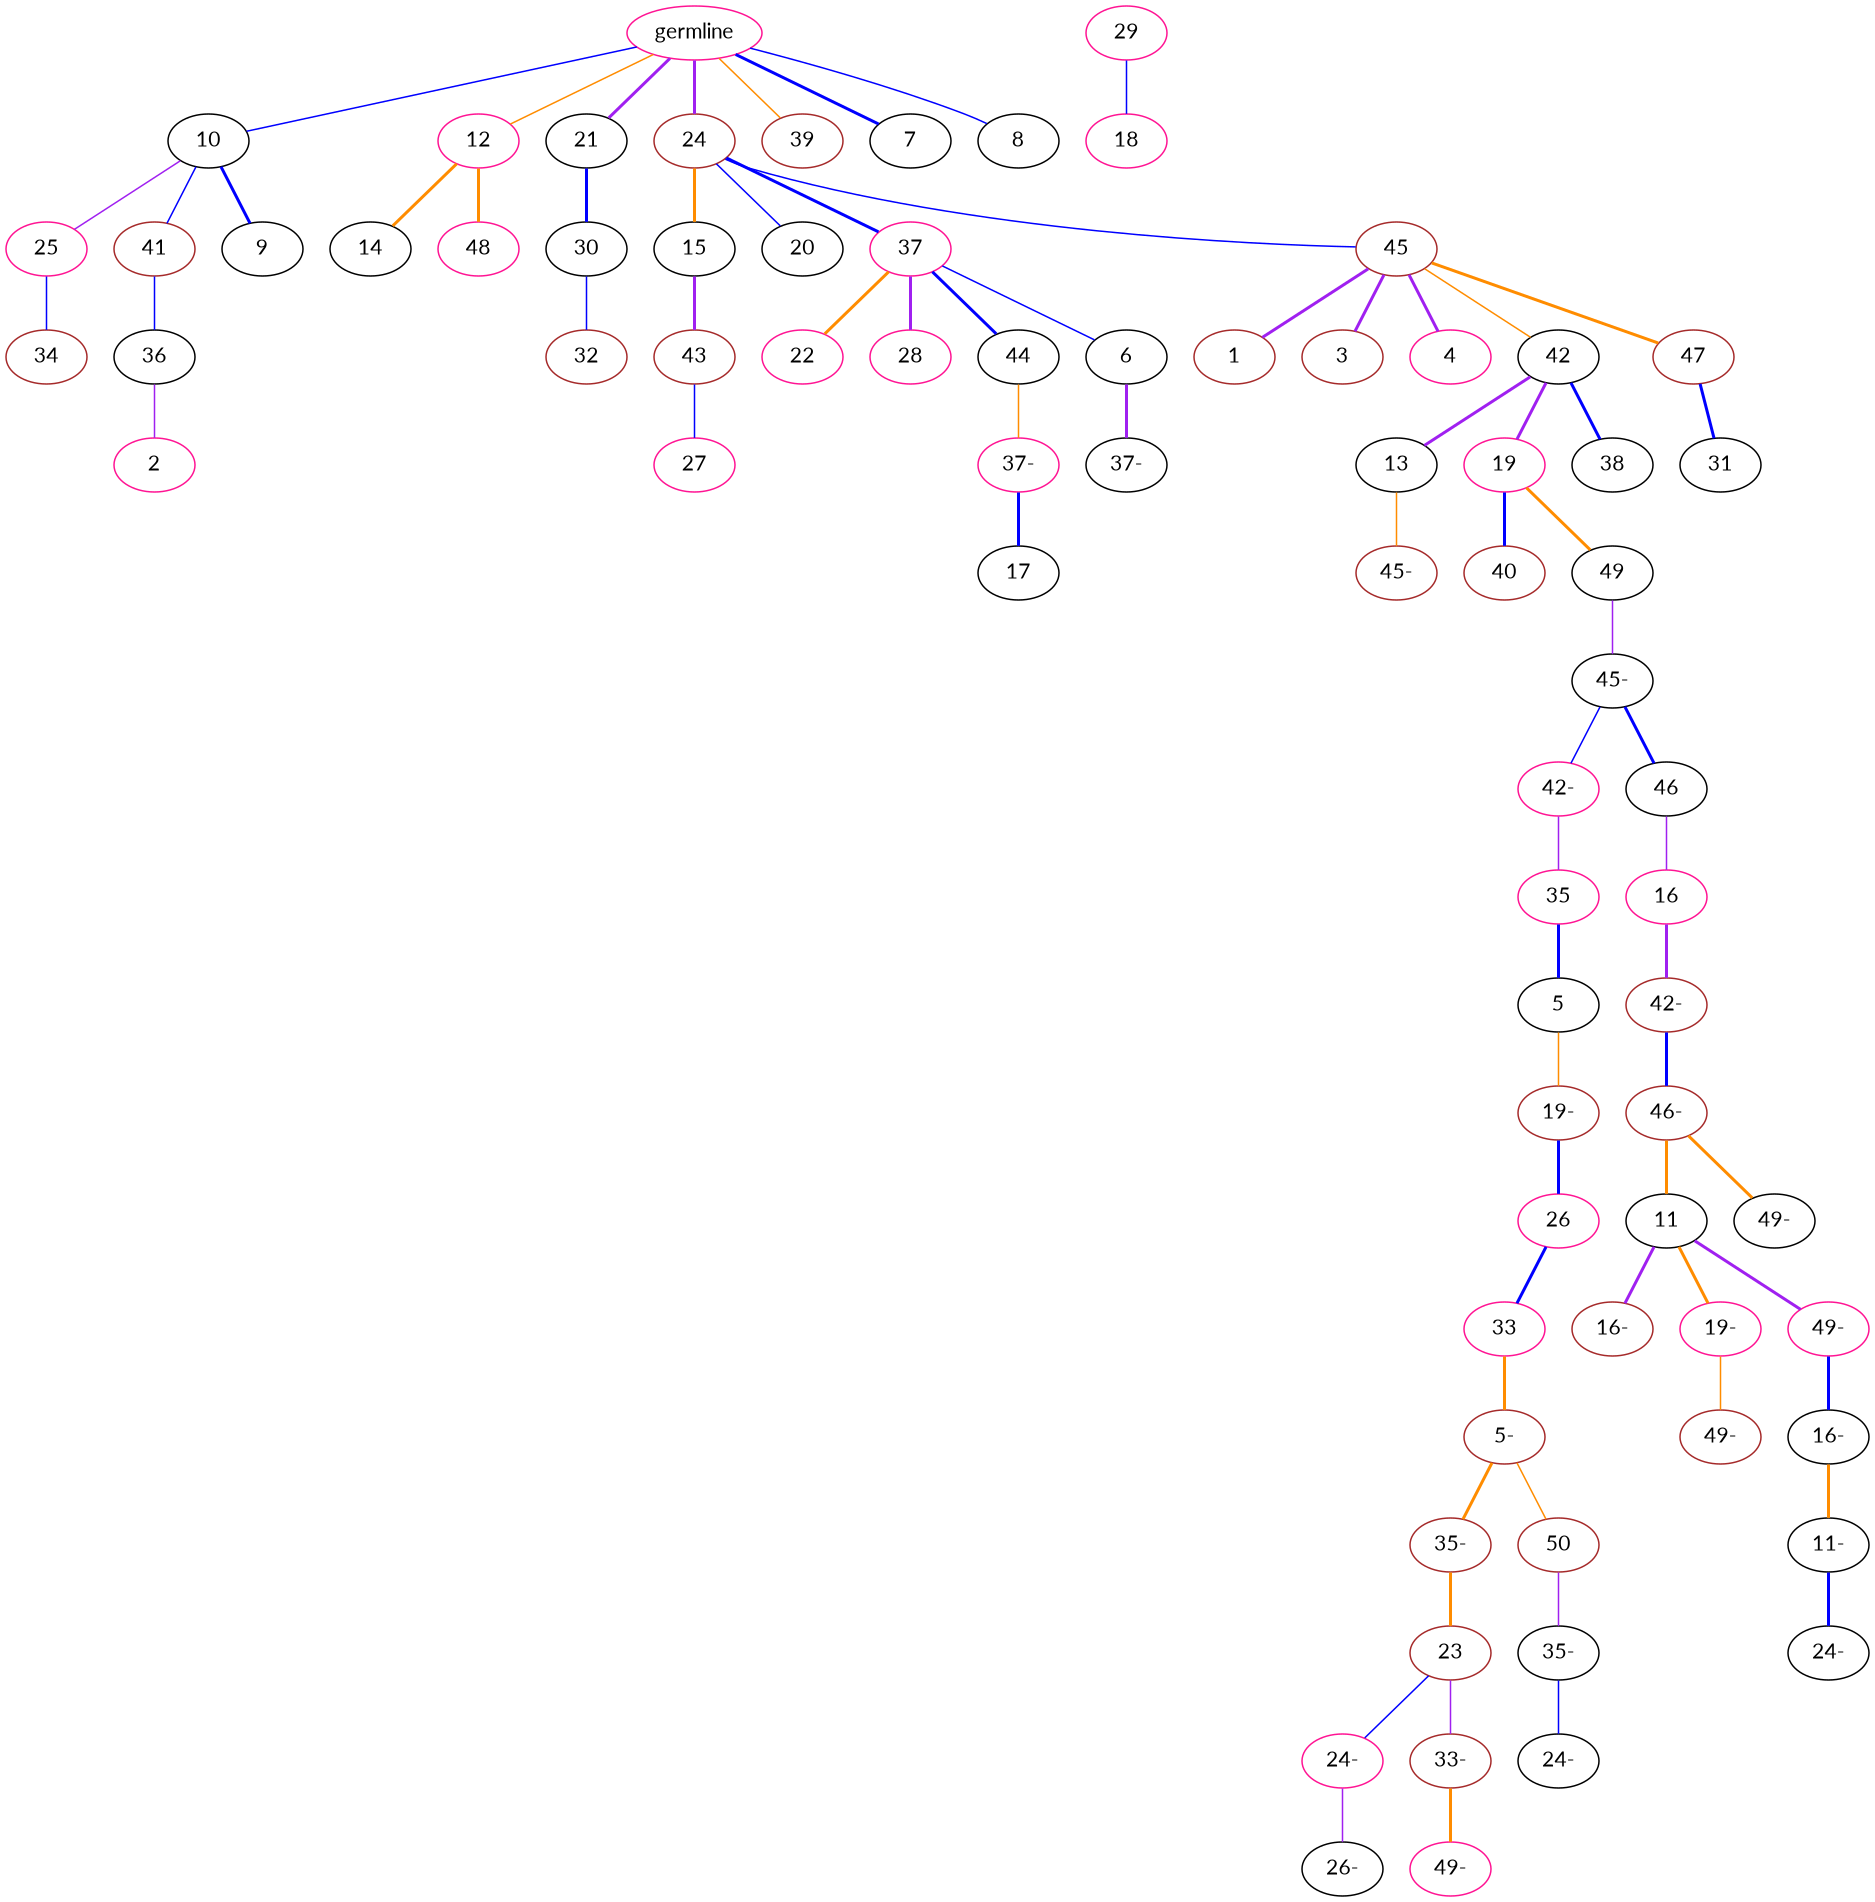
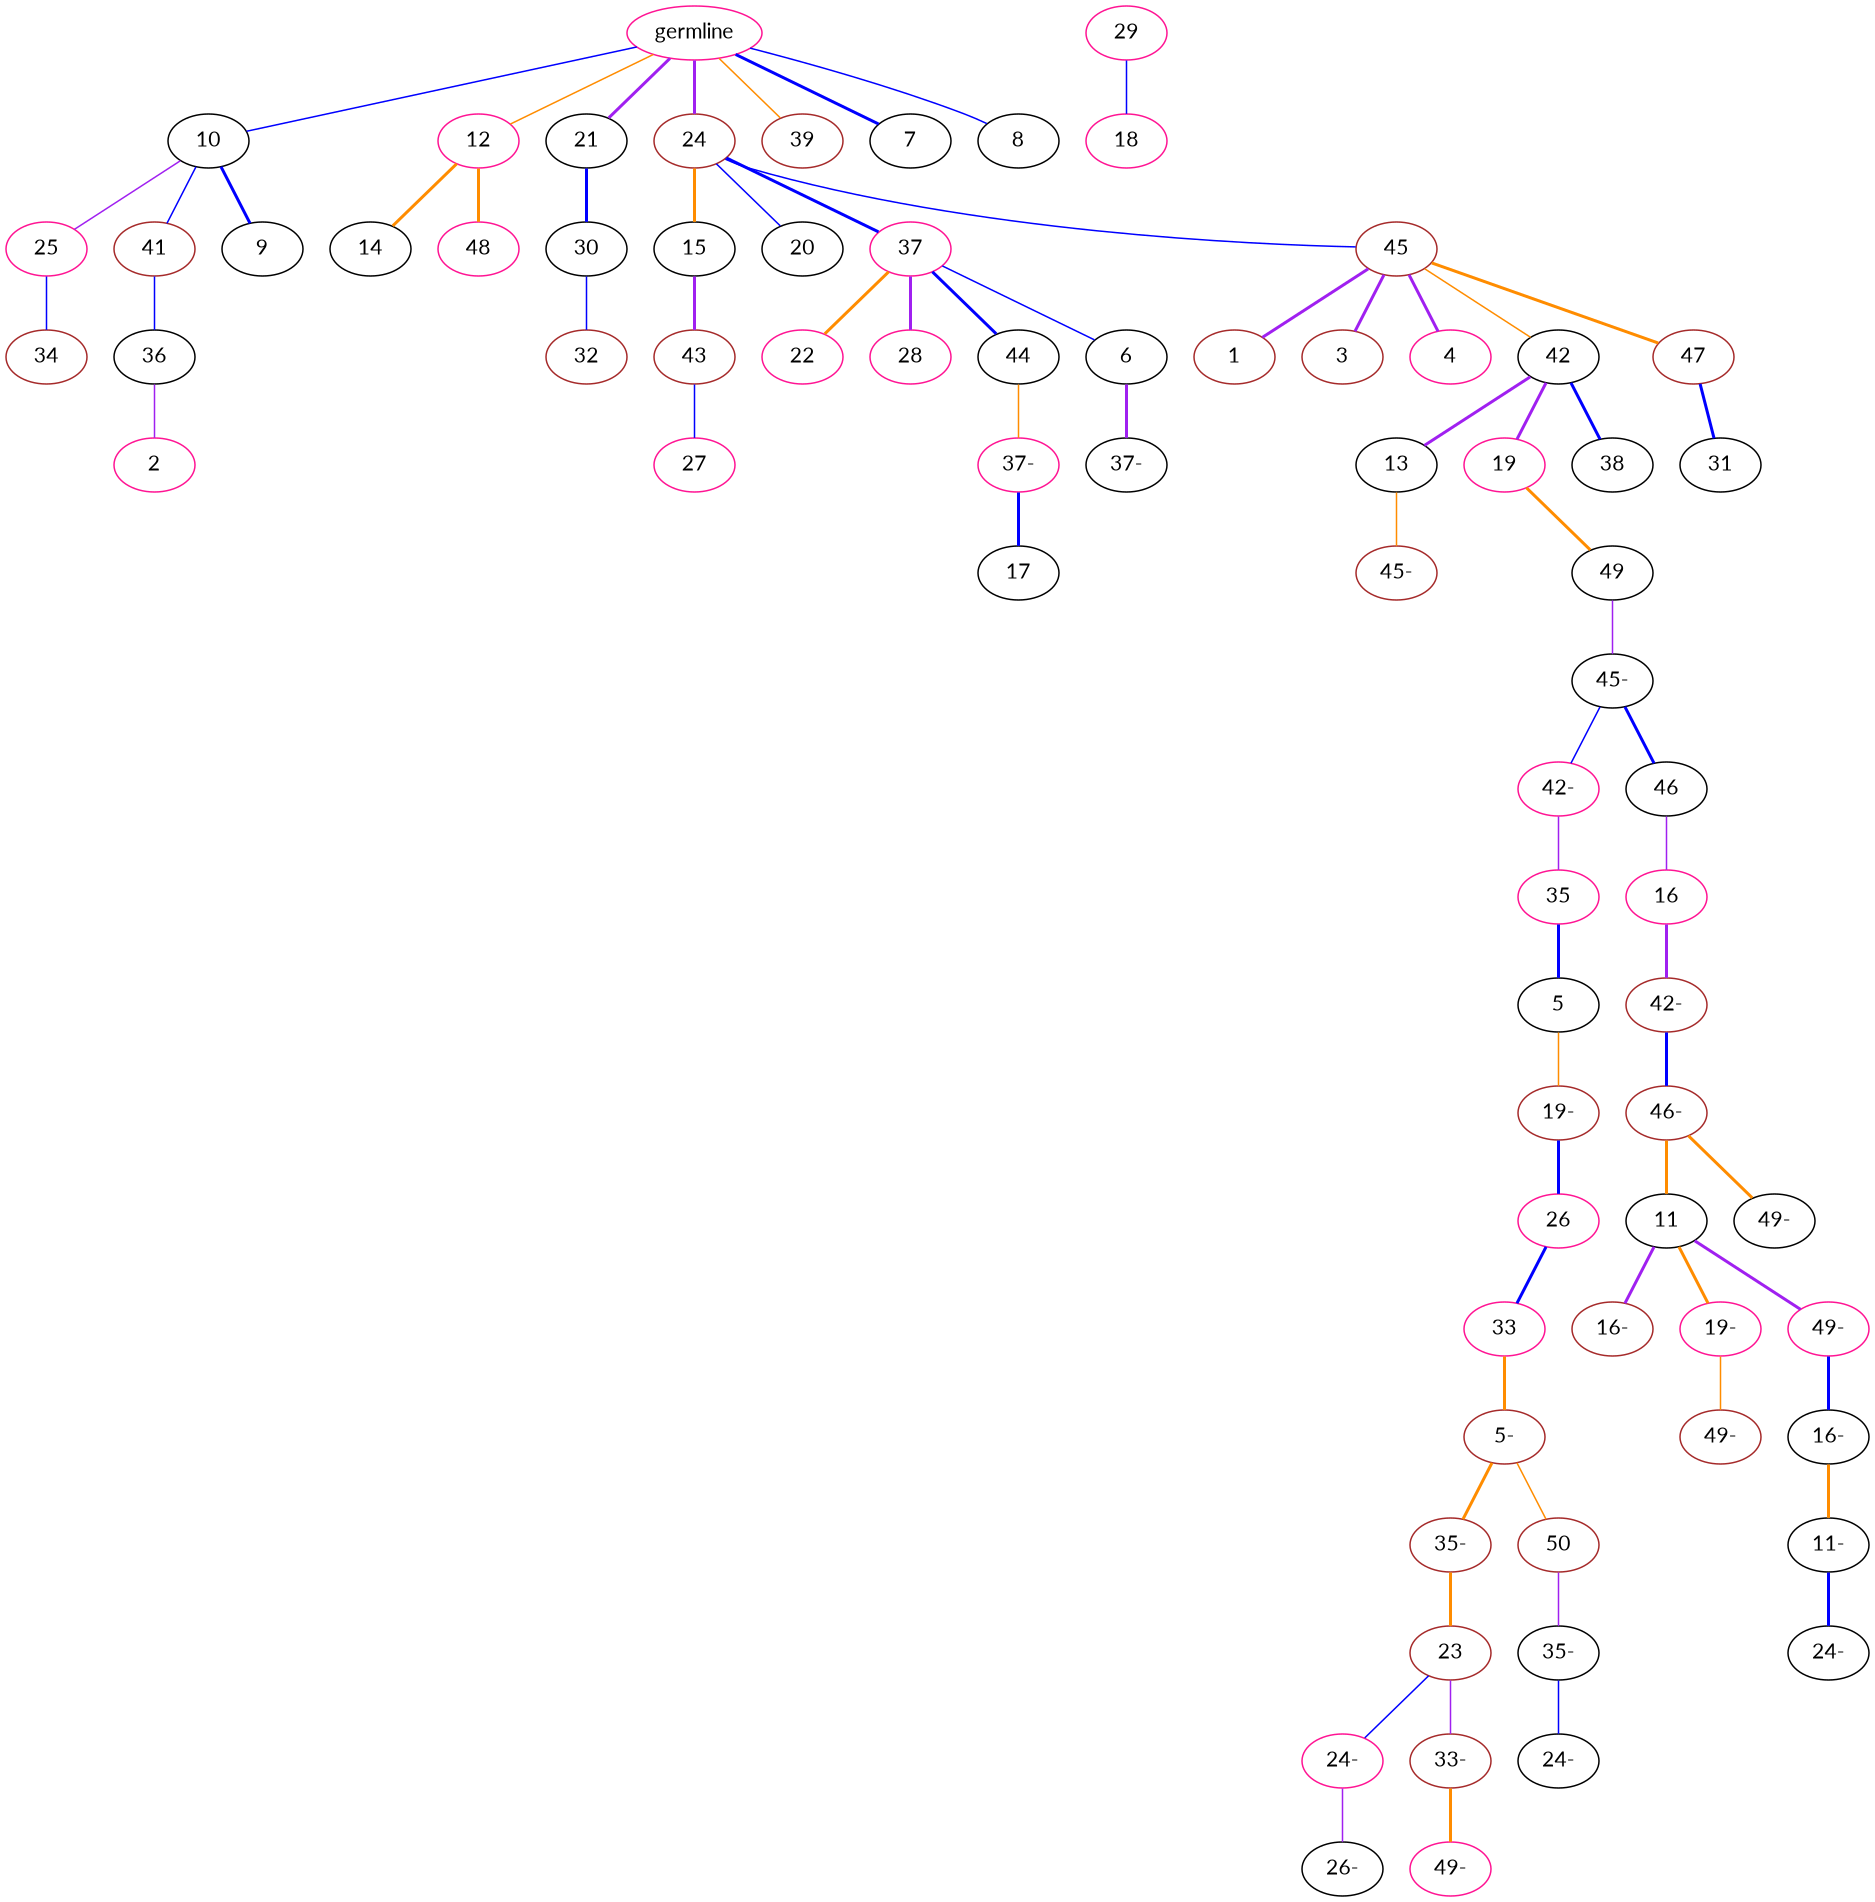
(1504, 573) -> none
